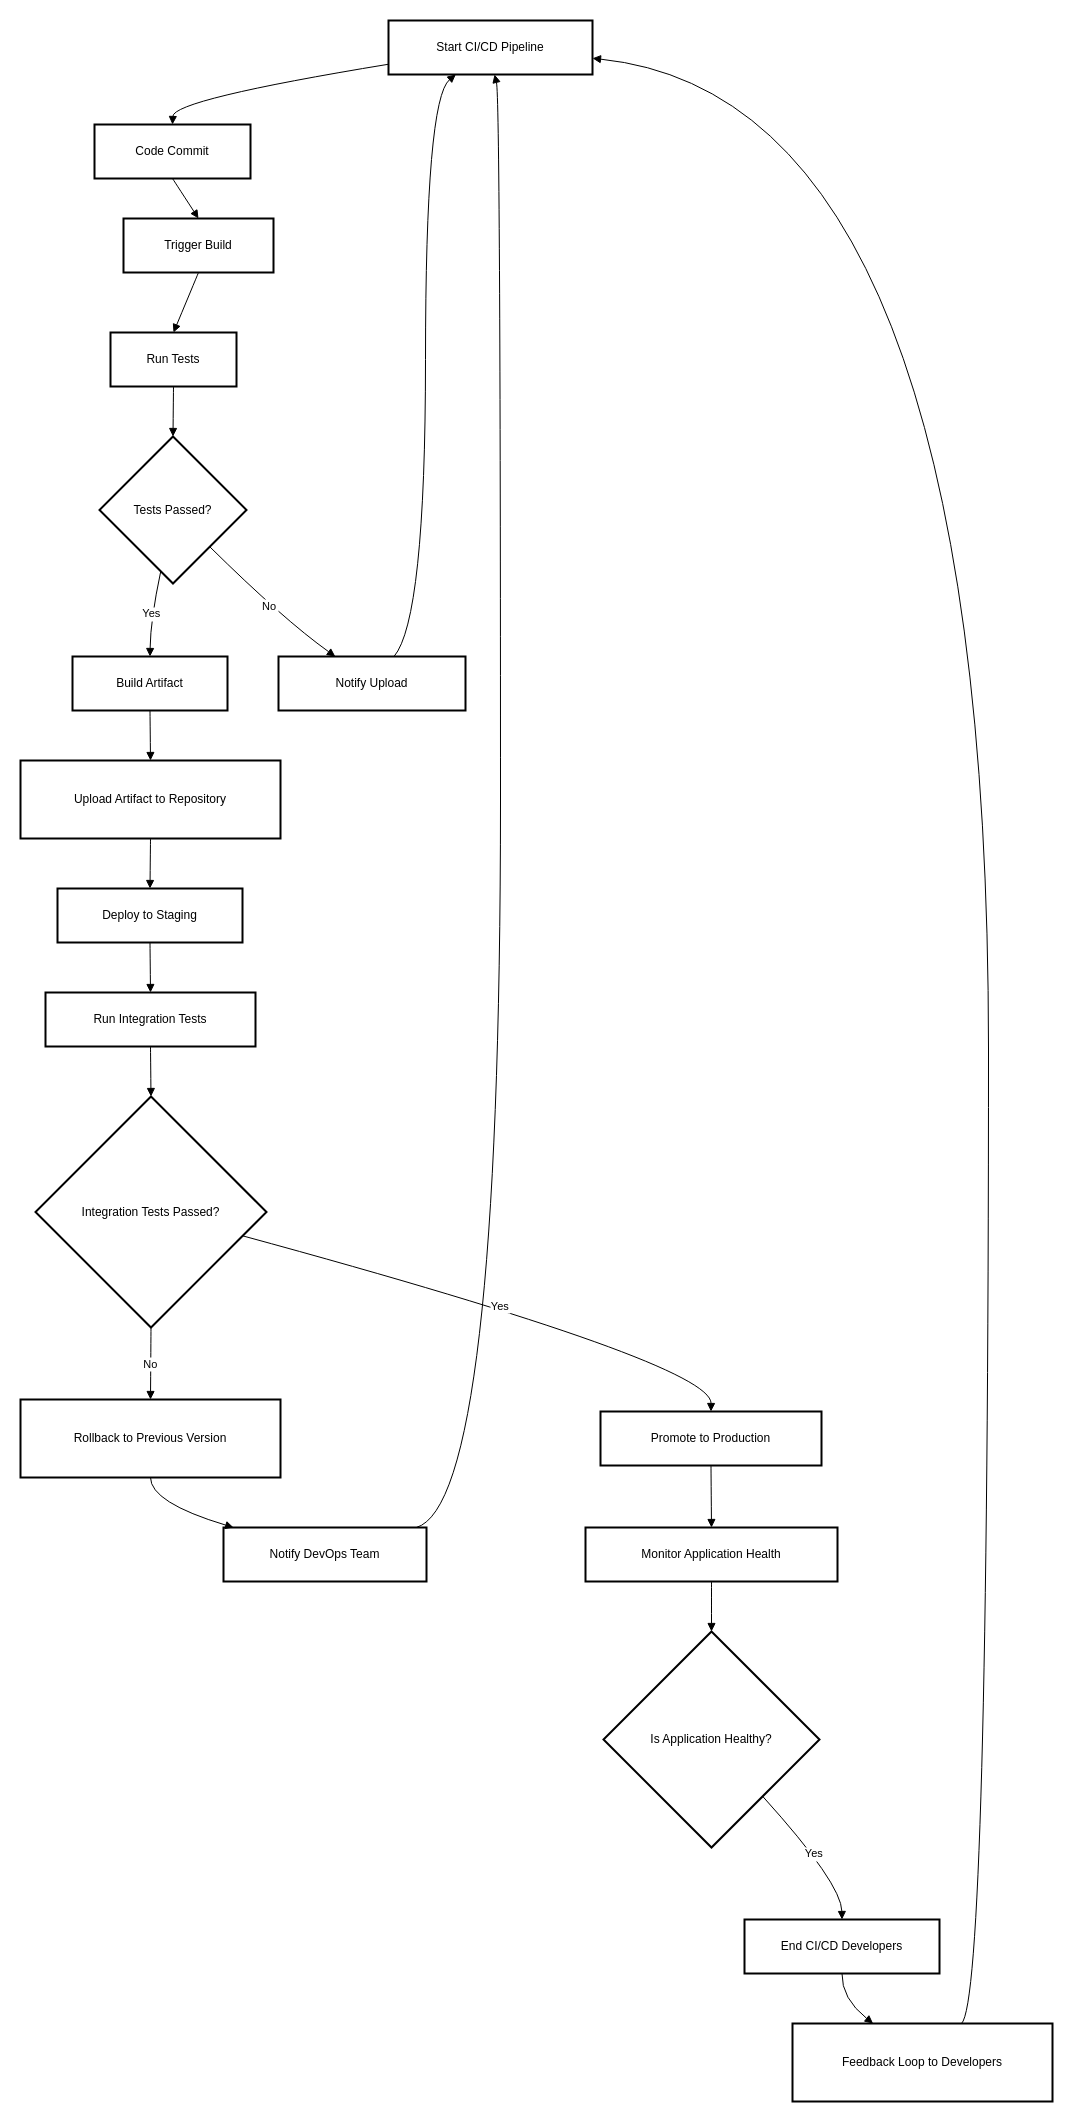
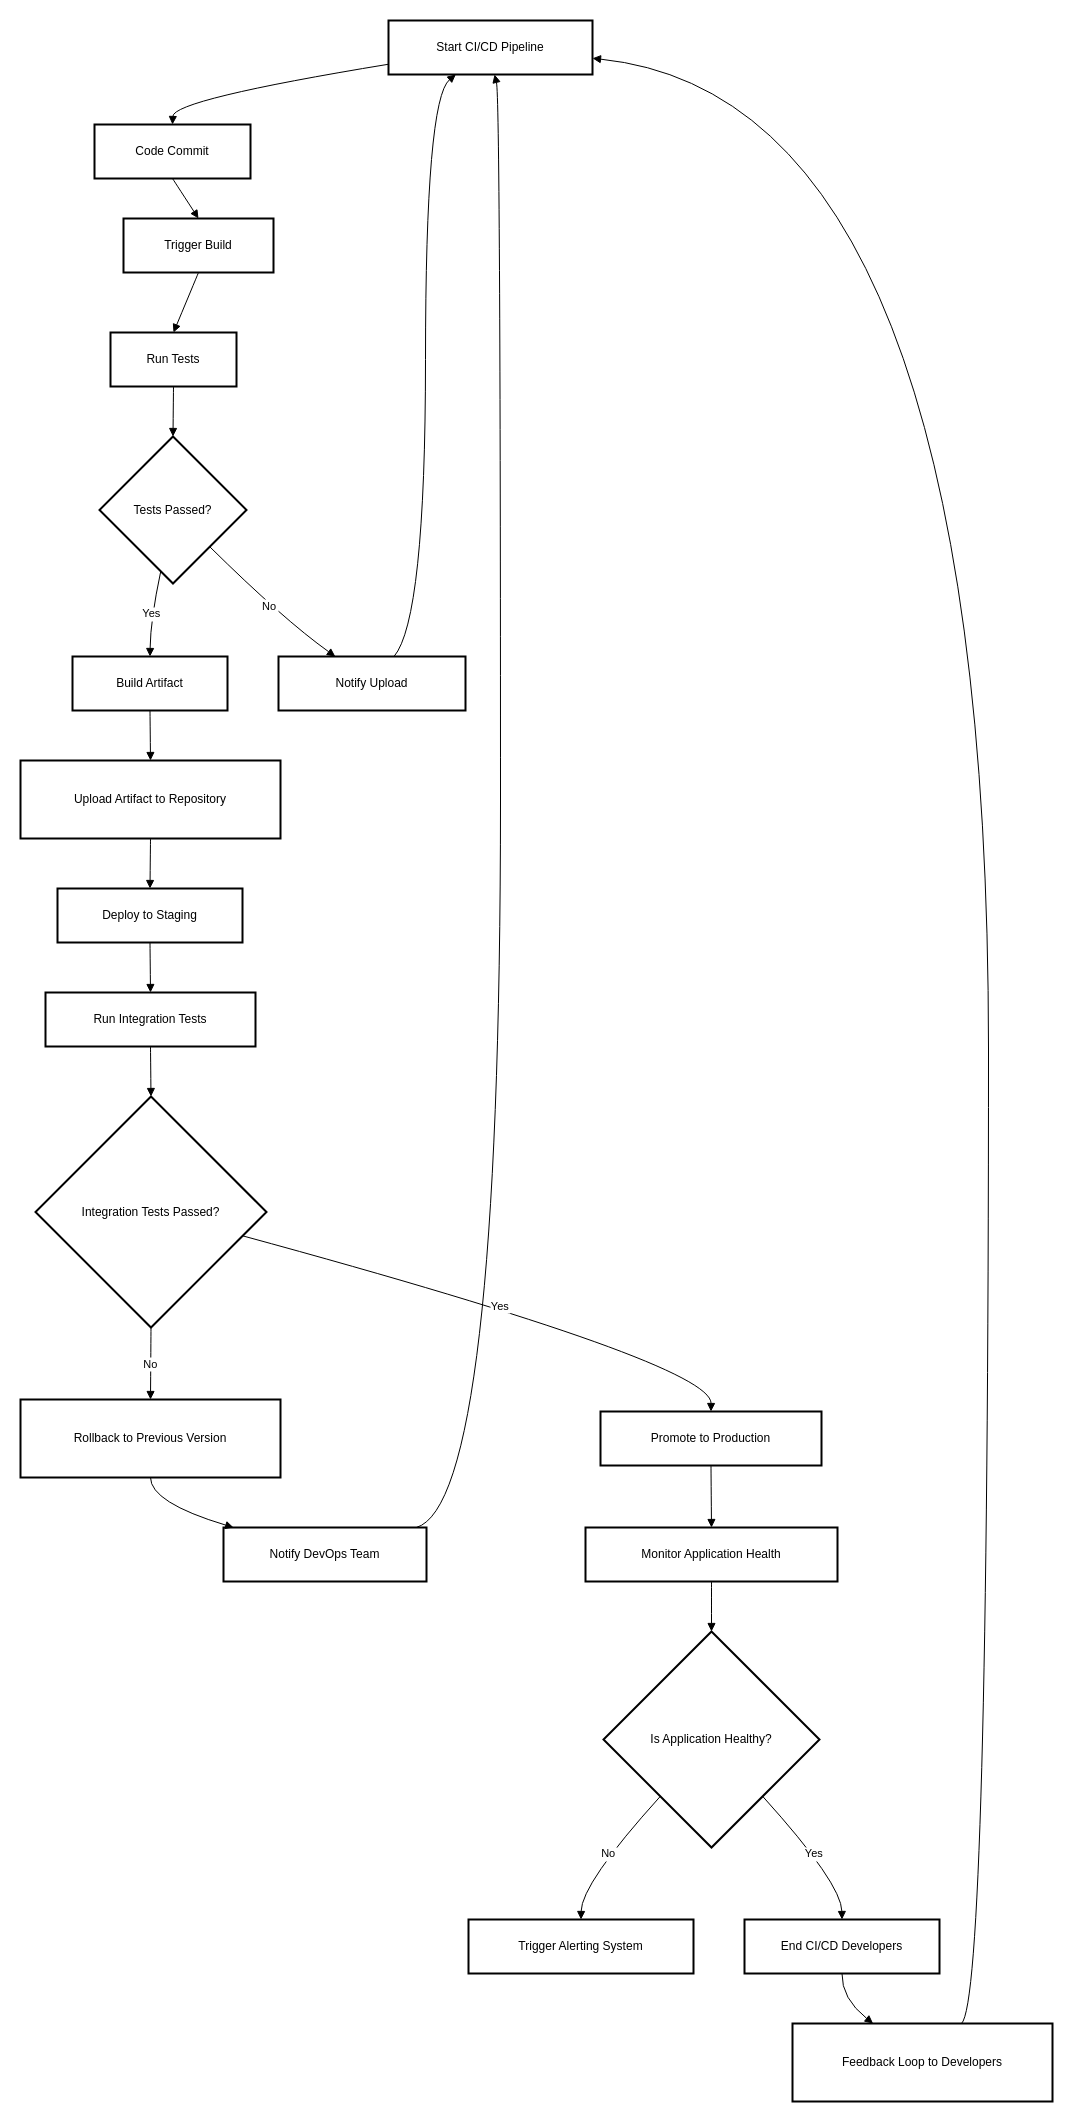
none -> (615, 1850)
none -> (581, 1947)
